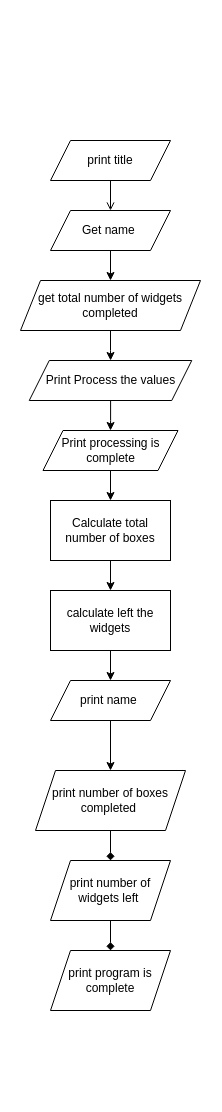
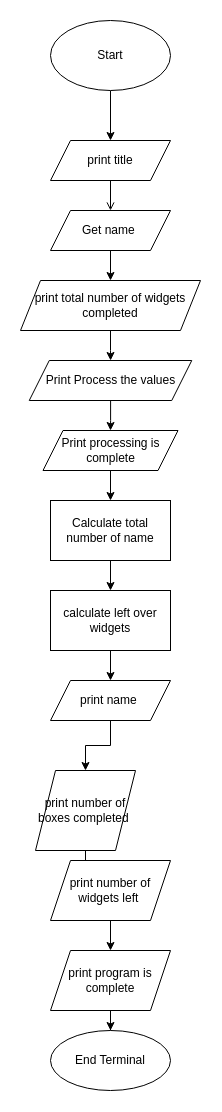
none -> (111, 56)
none -> (111, 112)
(111, 306) -> (111, 306)
(111, 531) -> (111, 531)
(111, 621) -> (111, 621)
(111, 801) -> (86, 811)
(111, 942) -> (111, 942)
none -> (111, 1025)
none -> (111, 1061)
